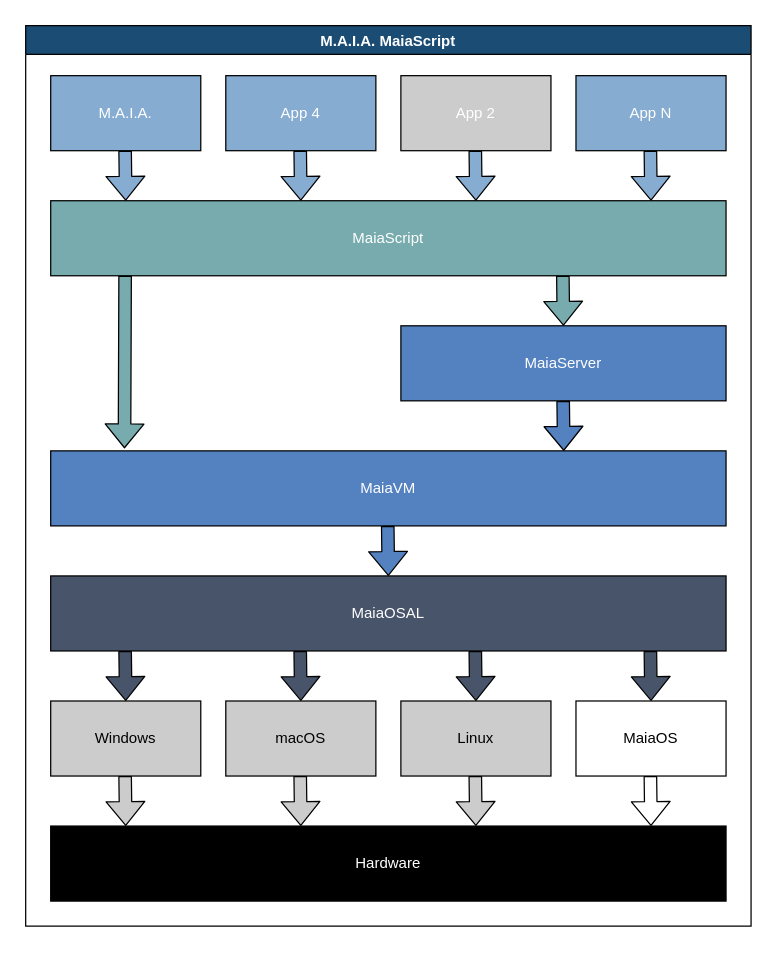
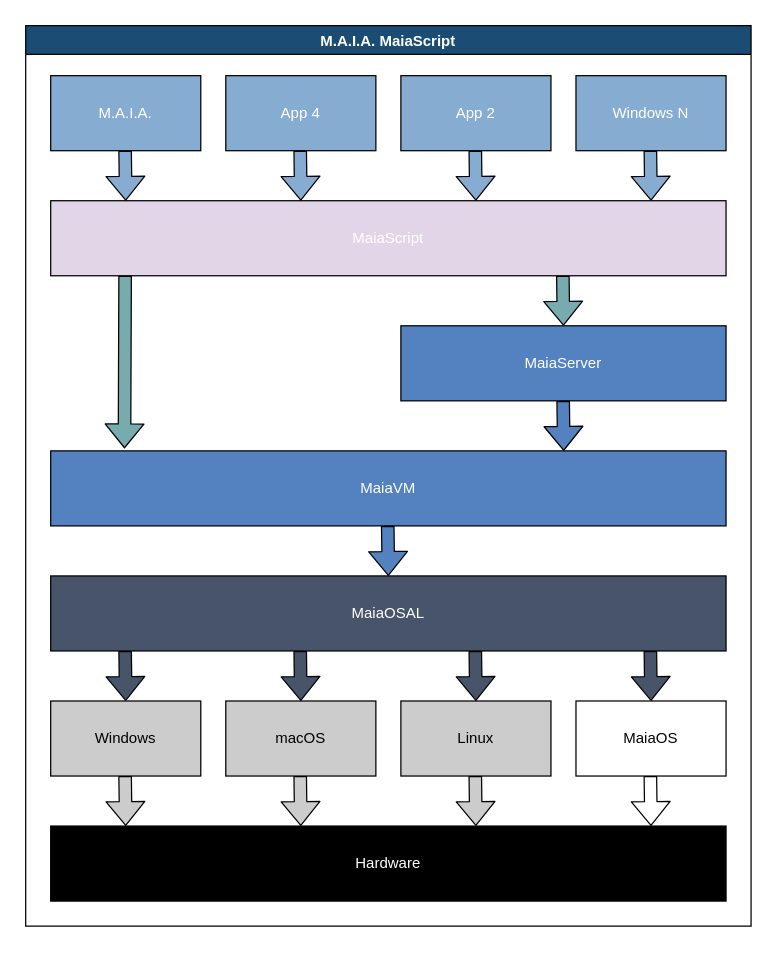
(476, 113) -> (476, 113)
(651, 113) -> (651, 113)
(388, 238) -> (388, 238)
